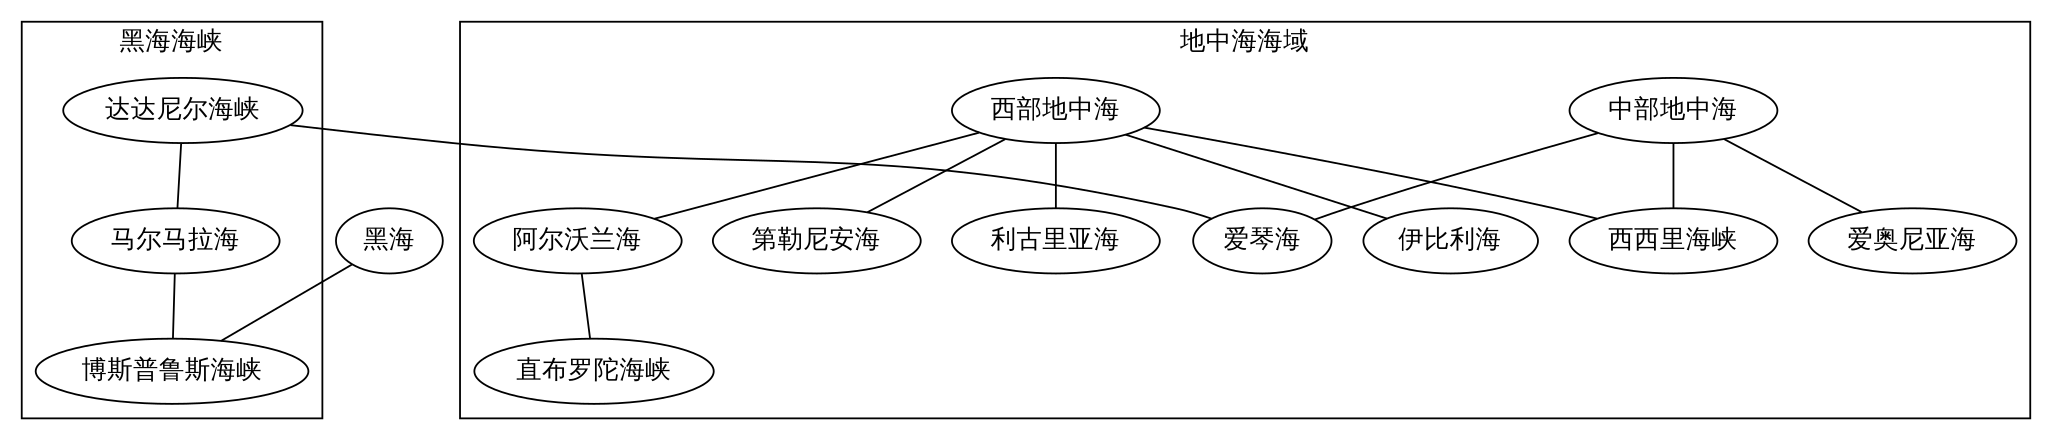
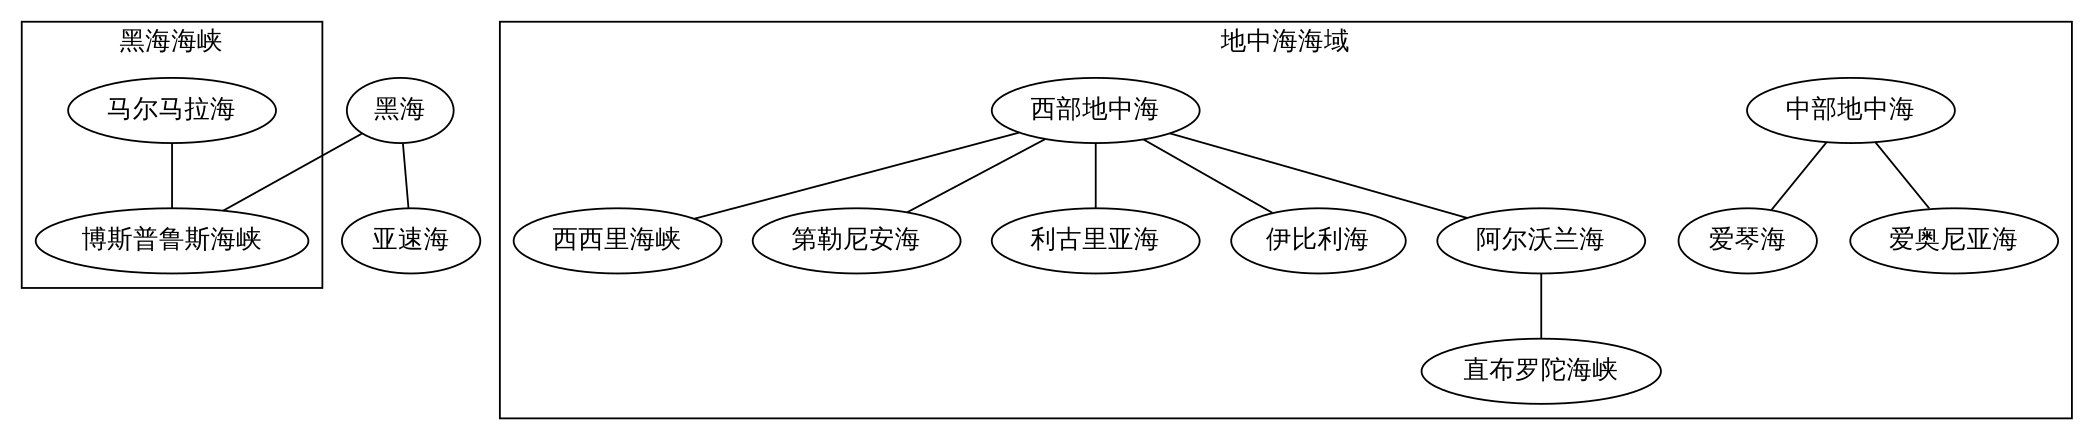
(183, 110) -> none
(1673, 176) -> none
none -> (411, 241)
